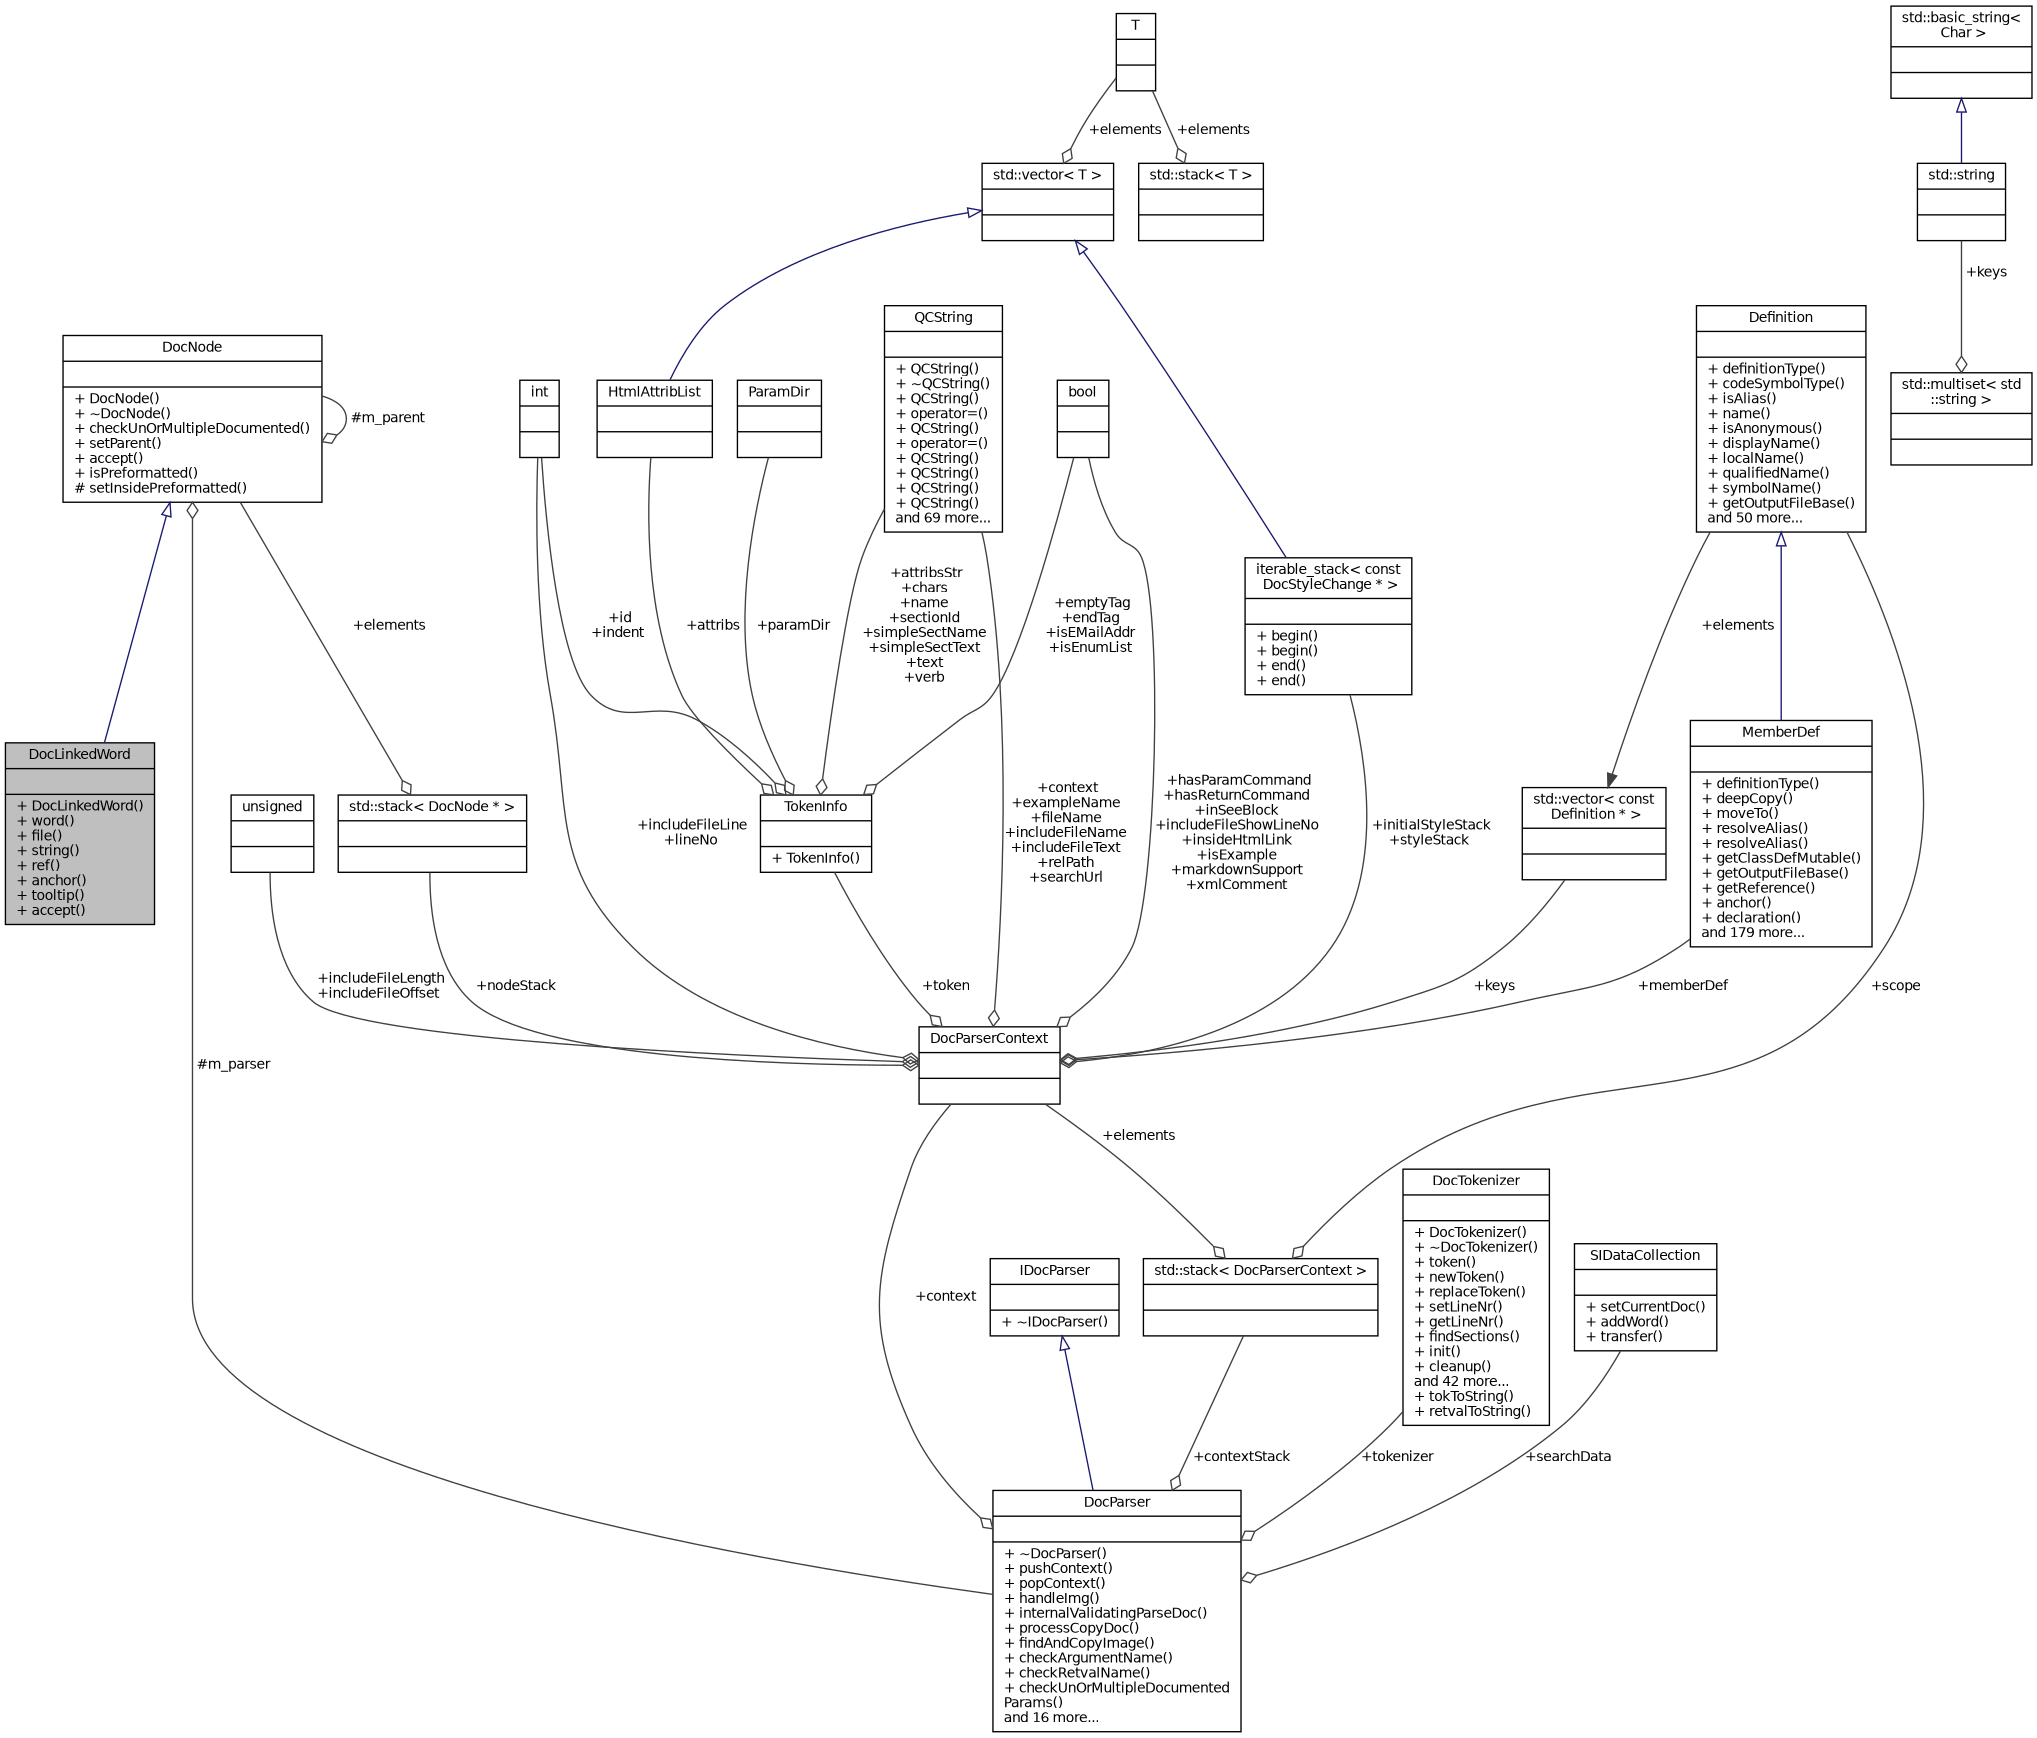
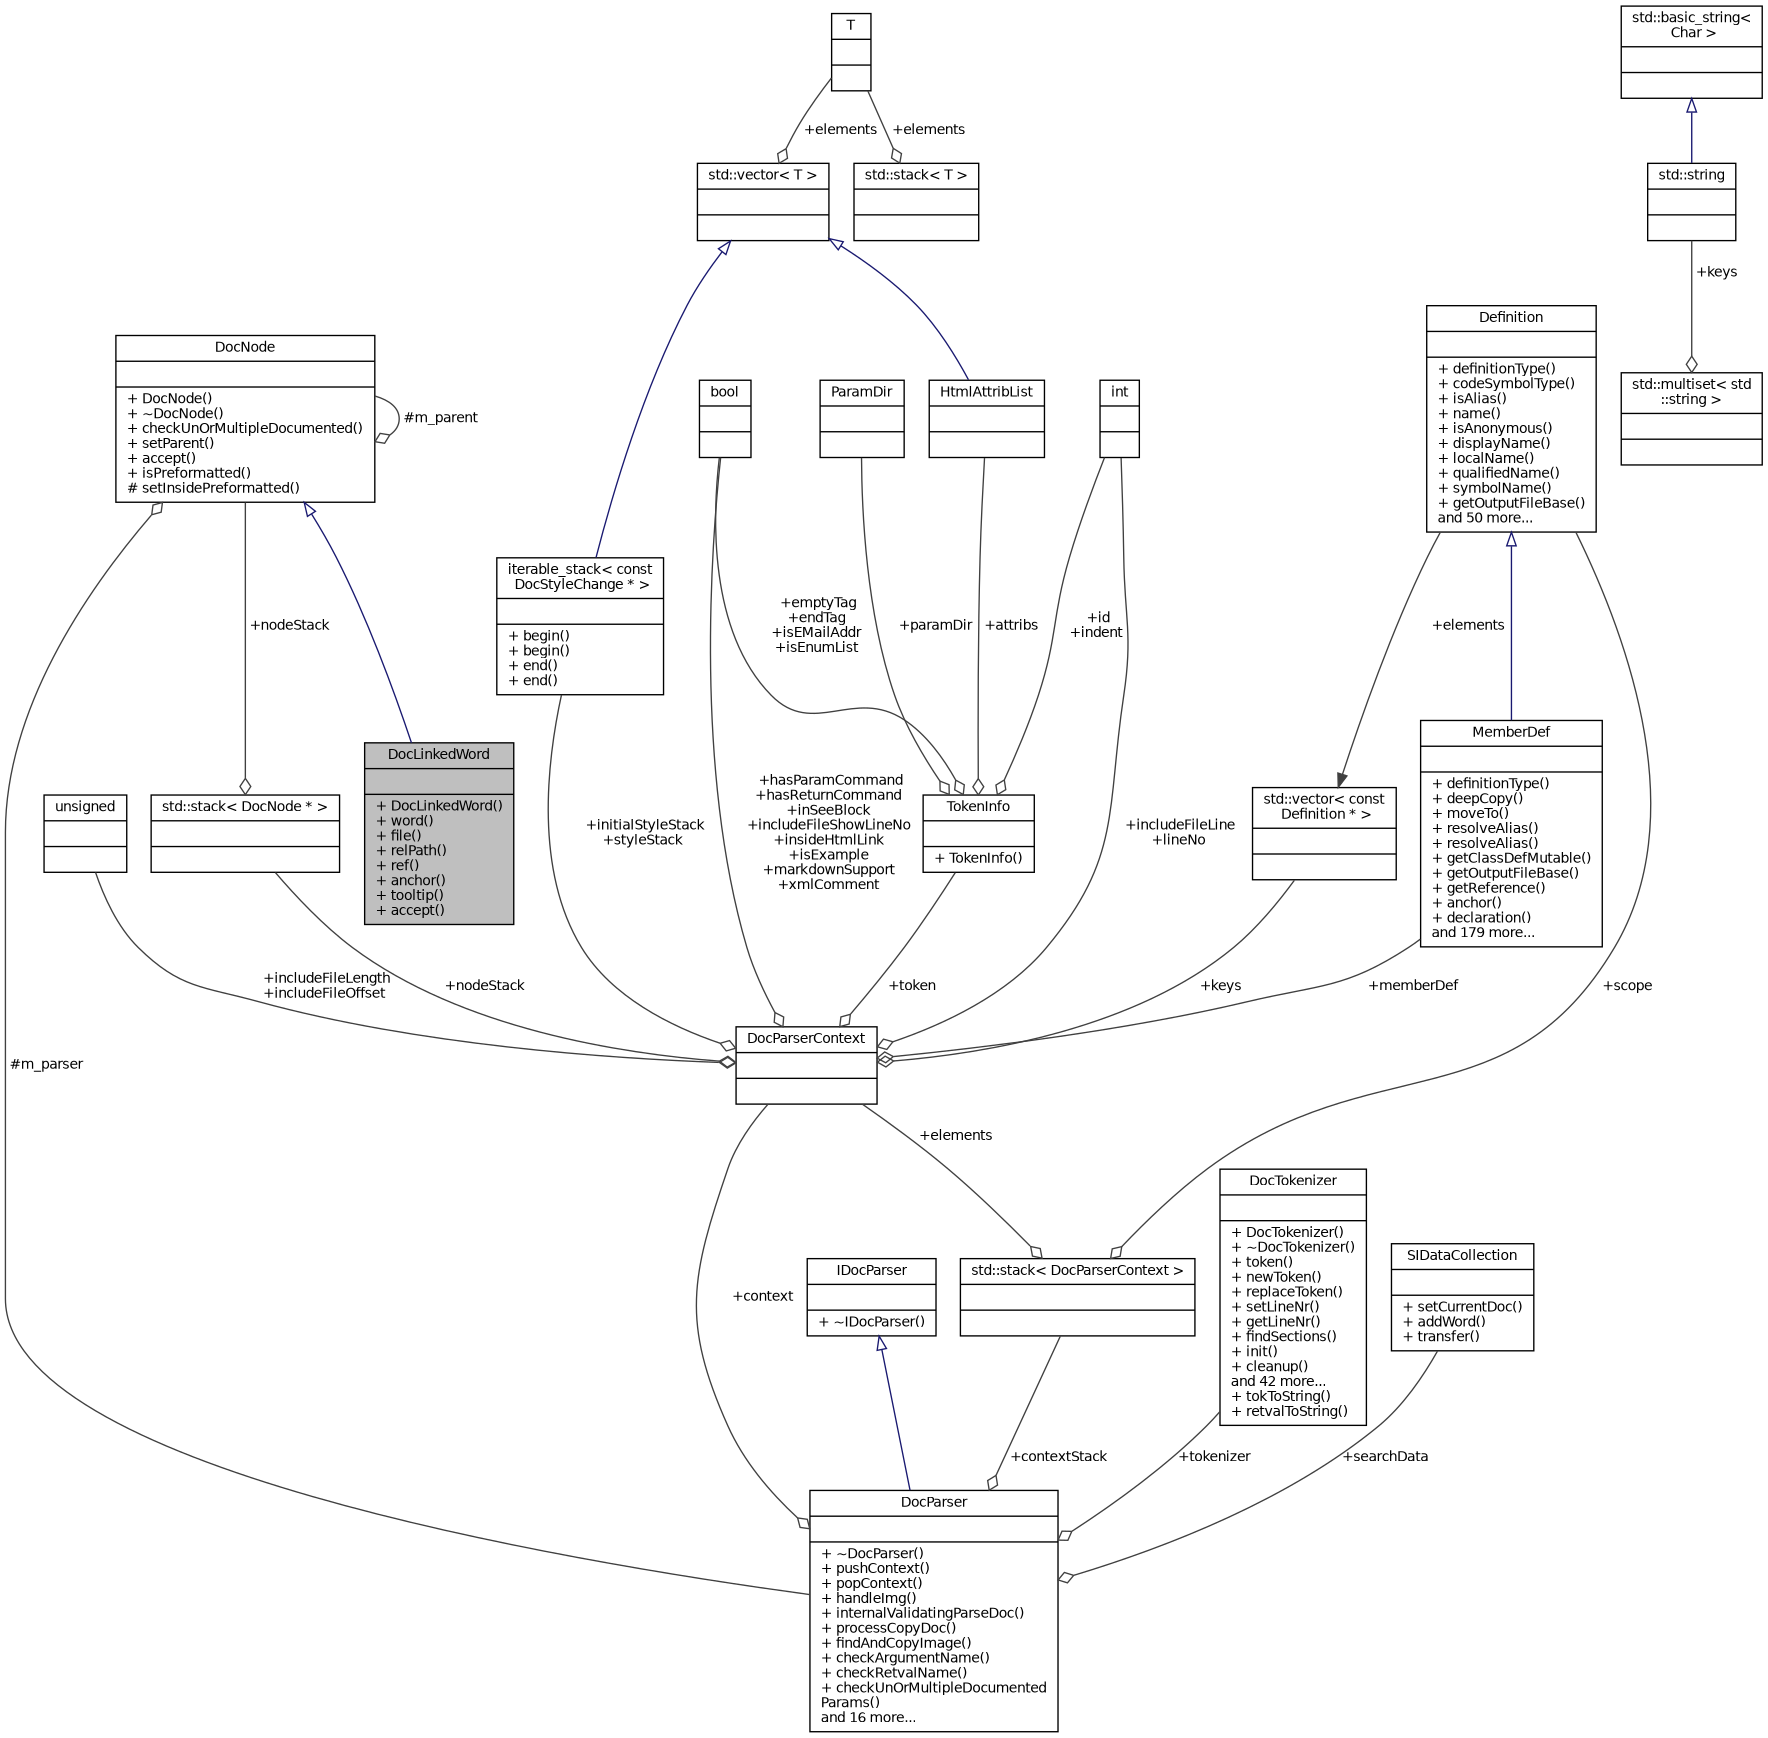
(943, 419) -> none
(388, 626) -> (288, 626)
(48, 851) -> (411, 851)
